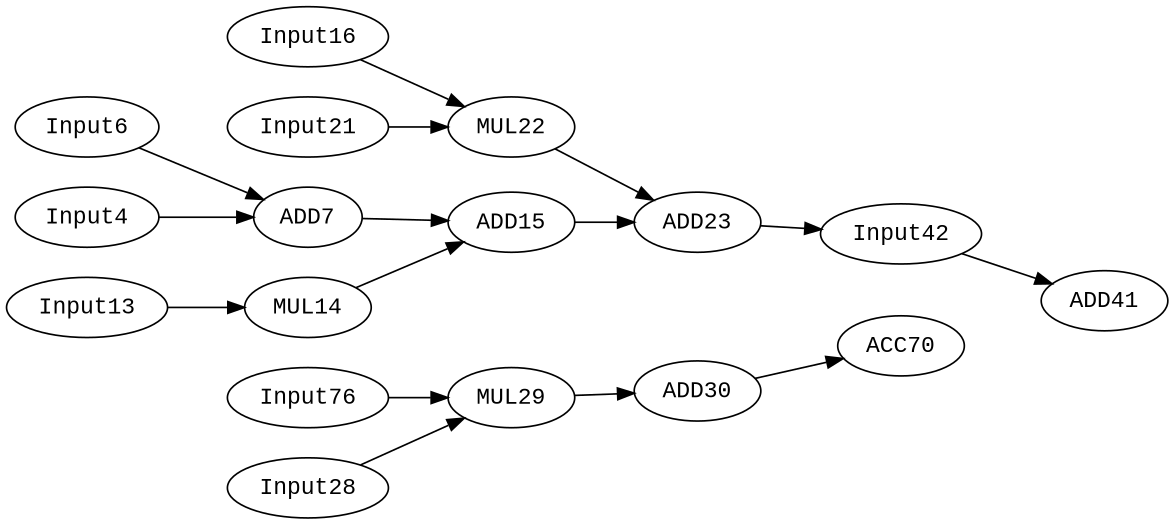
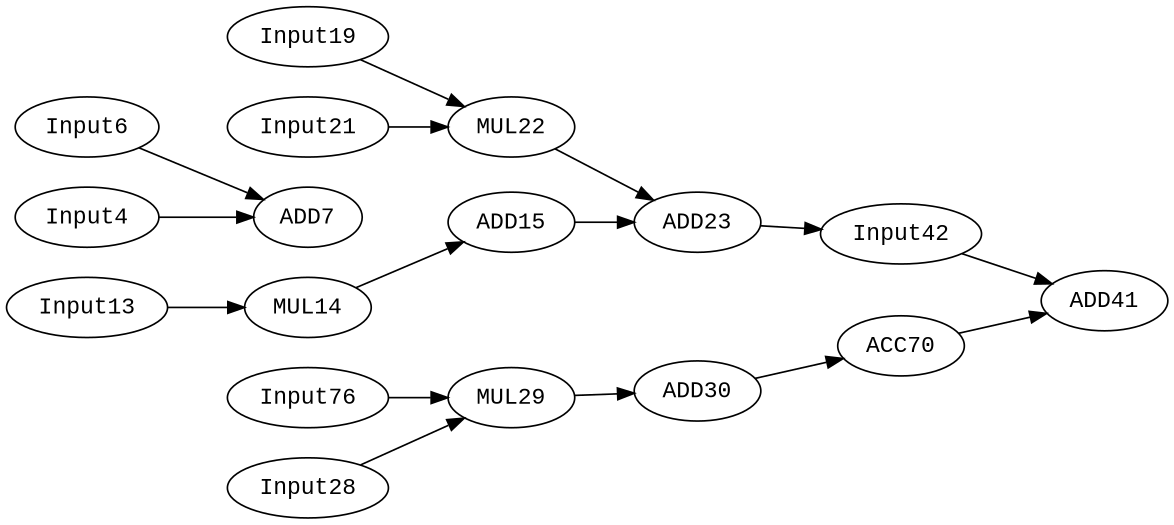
(308, 37) -> (308, 37)
(397, 219) -> none
none -> (994, 325)
